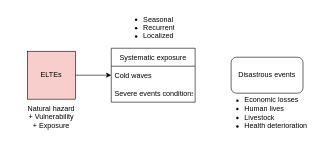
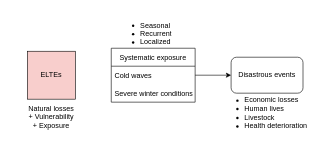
(147, 24) -> (144, 30)
(105, 75) -> none
none -> (225, 75)
(159, 94) -> (158, 94)
(51, 117) -> (51, 117)
